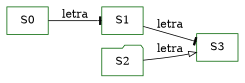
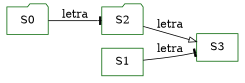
(28, 21) -> (28, 21)
(73, 21) -> (73, 21)
